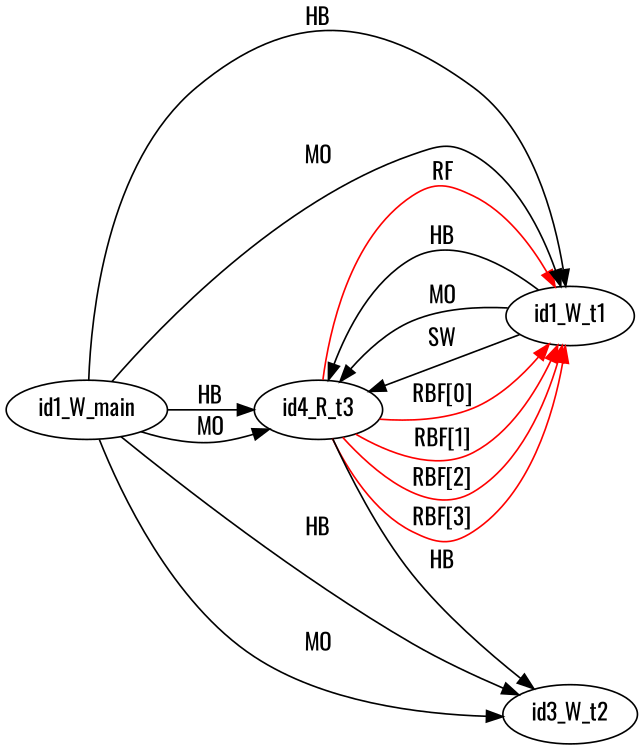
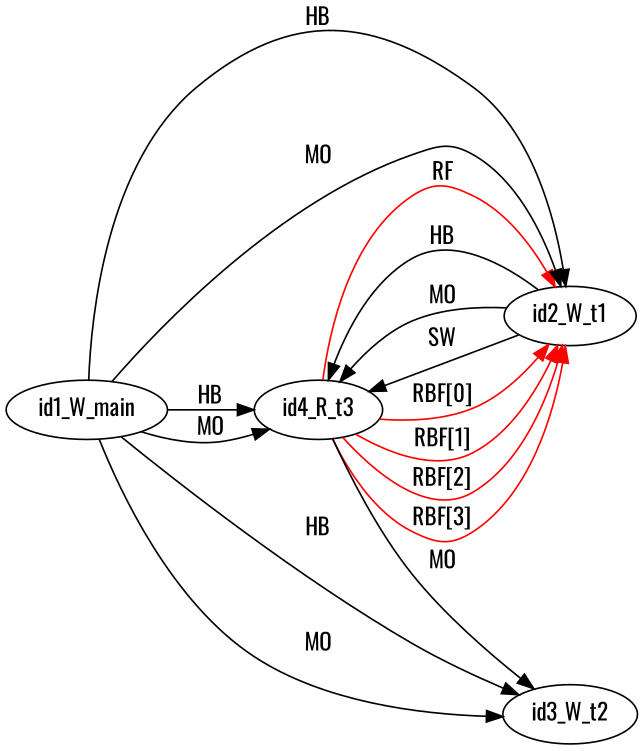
(570, 316) -> (570, 316)
(443, 562) -> (443, 562)
